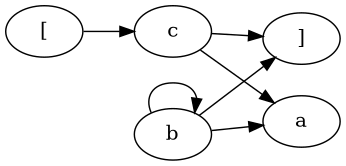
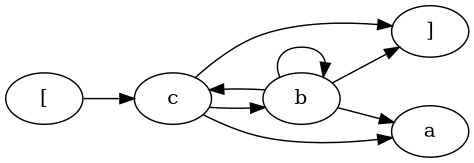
none -> (244, 89)
none -> (230, 108)
